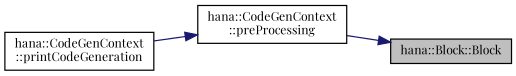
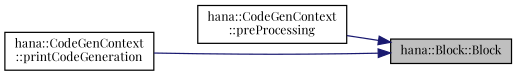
(170, 39) -> (266, 54)
